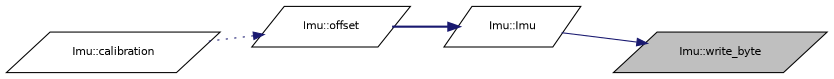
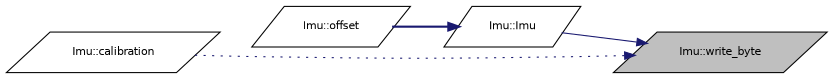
(230, 39) -> (408, 58)
